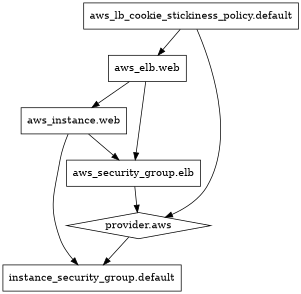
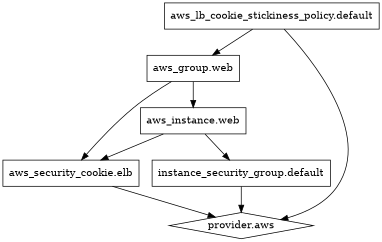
(147, 68) -> (193, 68)
(134, 173) -> (71, 173)
(119, 248) -> (241, 196)
